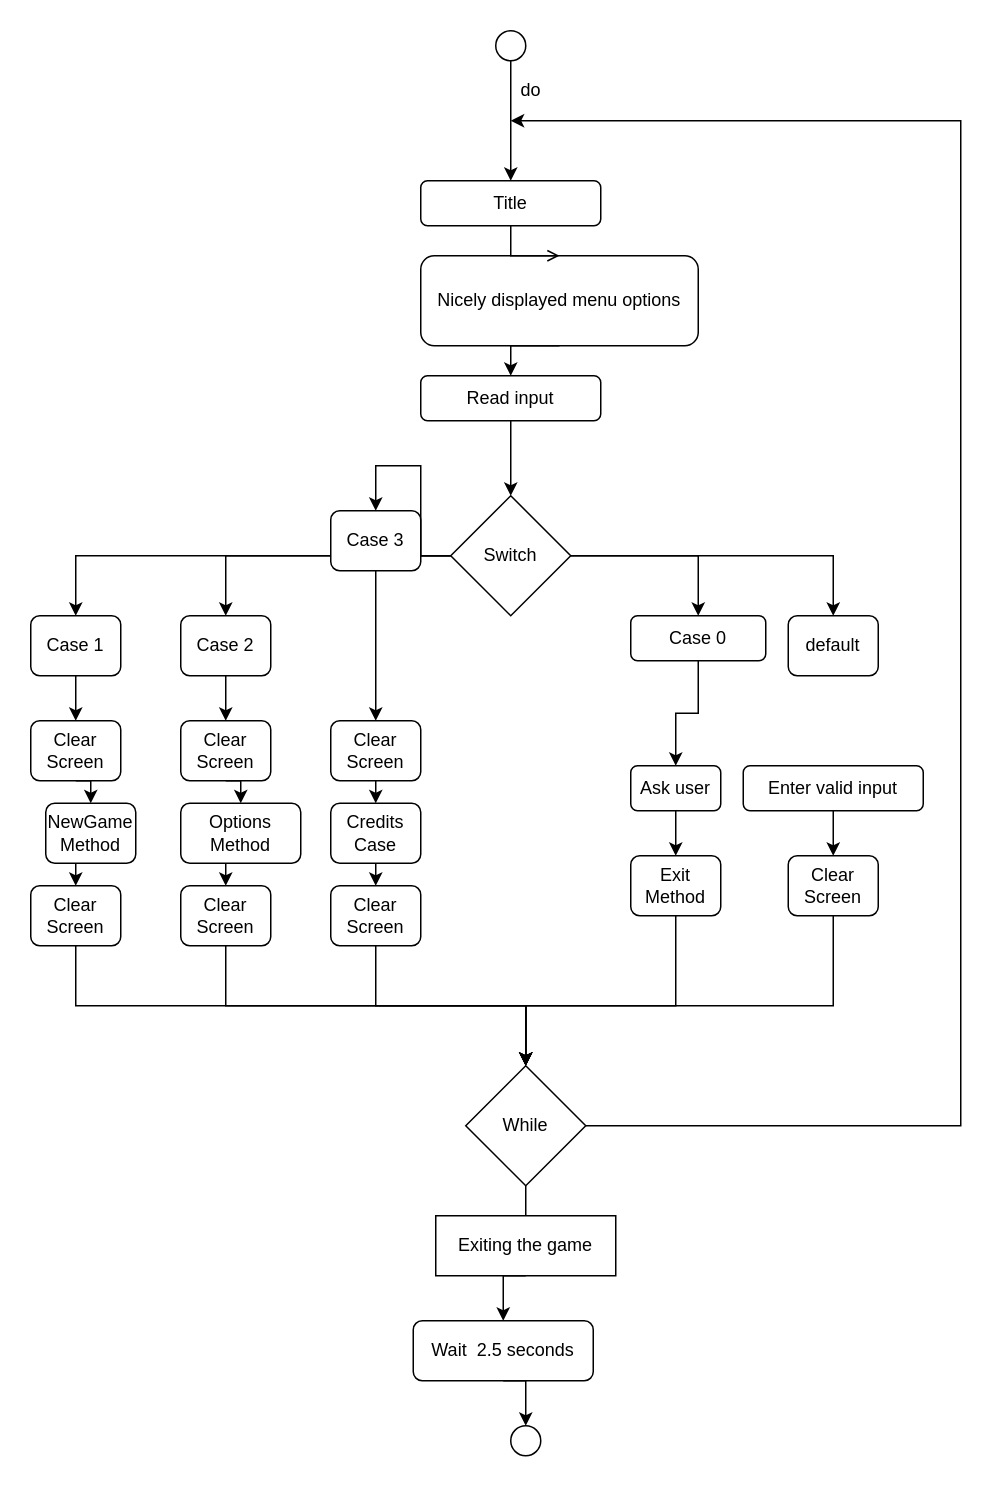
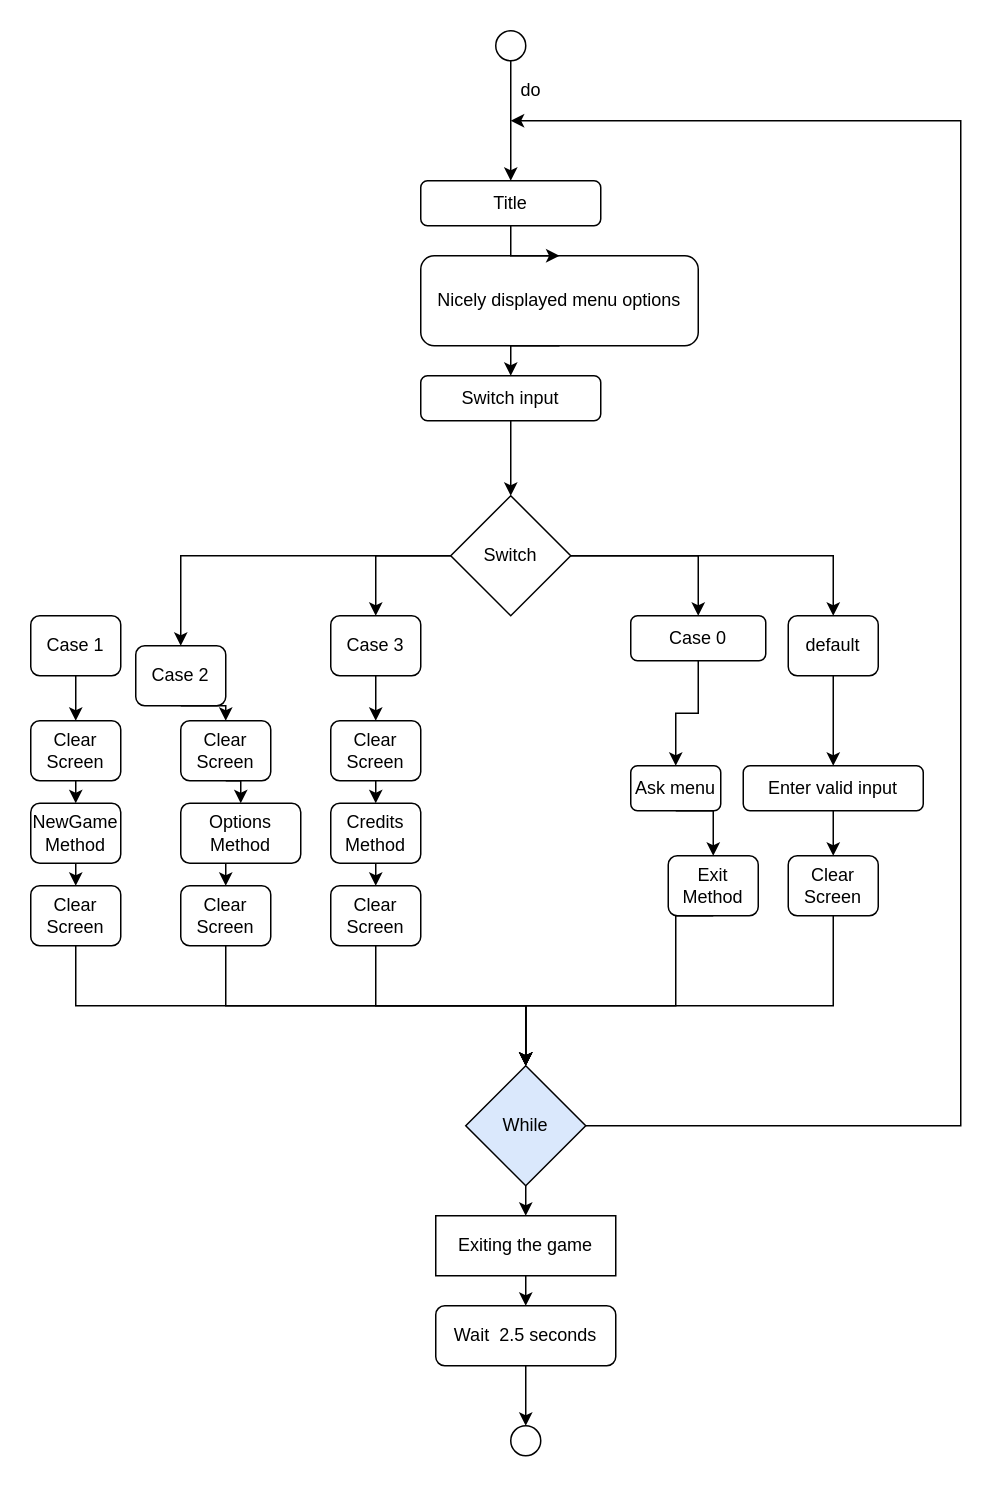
(550, 256) -> (548, 256)
(511, 398) -> (511, 398)
(376, 541) -> (376, 646)
(102, 556) -> none
(226, 646) -> (181, 676)
none -> (833, 716)
(676, 788) -> (676, 788)
(91, 833) -> (76, 833)
(376, 833) -> (376, 833)
(676, 886) -> (713, 886)
(526, 1126) -> (526, 1126)
(526, 1208) -> (526, 1204)
(503, 1351) -> (526, 1336)
